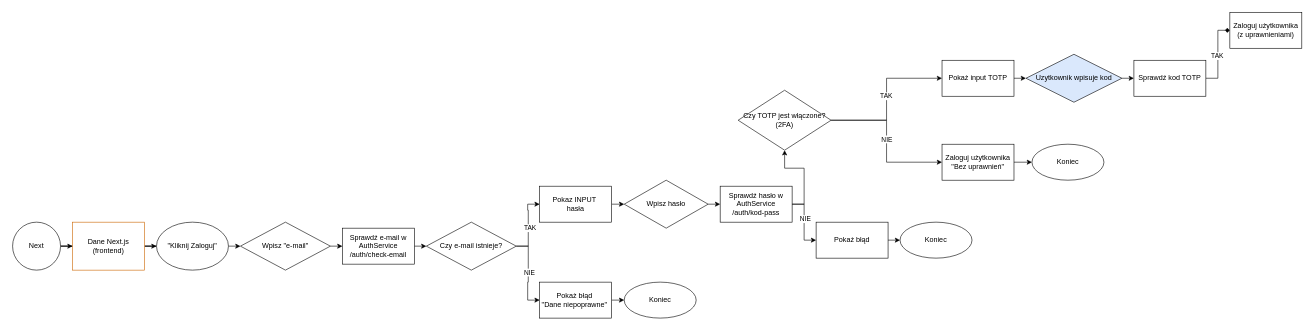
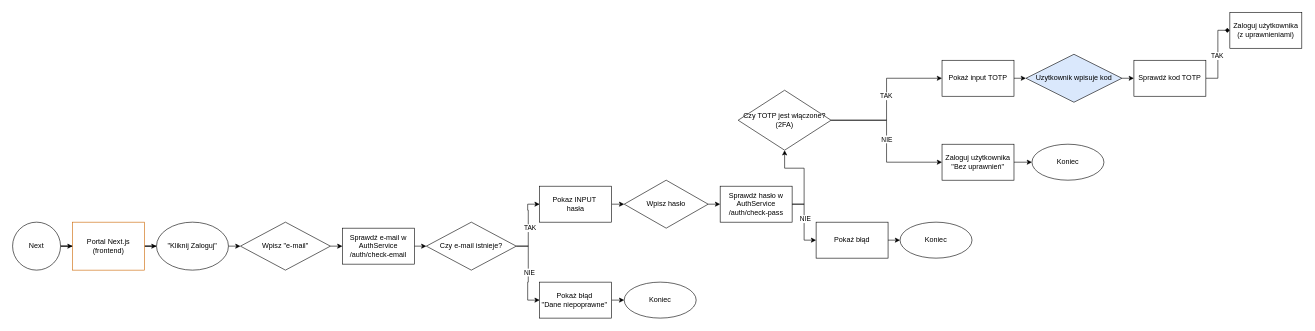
(756, 204) -> (756, 204)
(108, 246) -> (108, 246)
